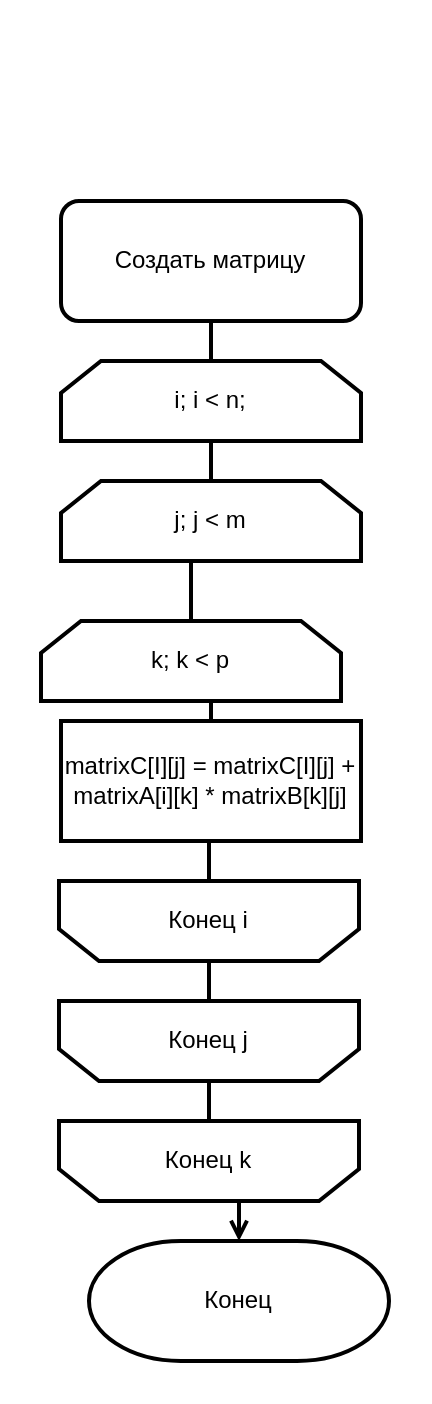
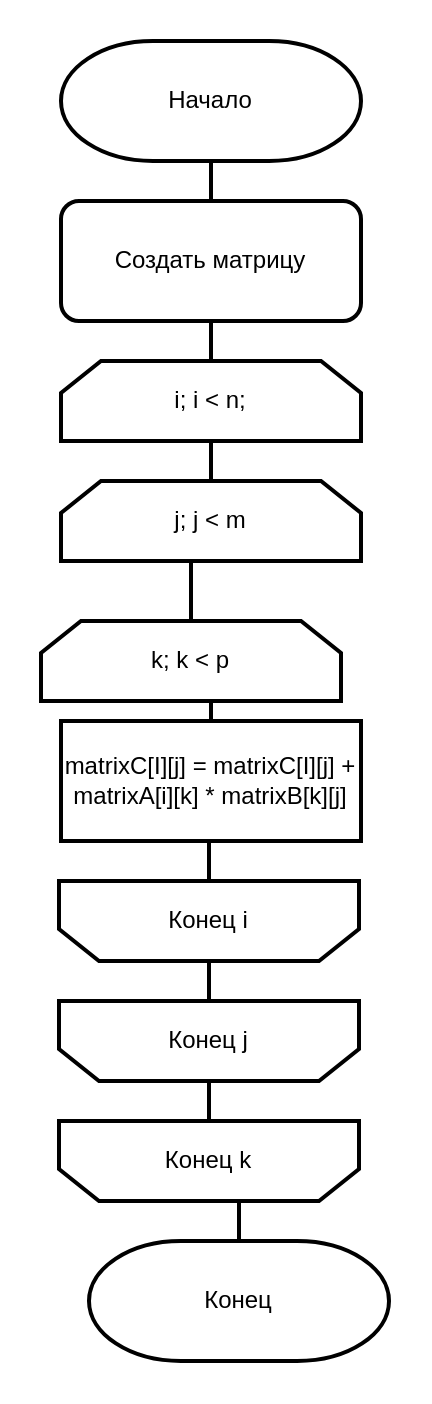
none -> (211, 101)
none -> (211, 180)
(239, 1228) -> (239, 1232)
